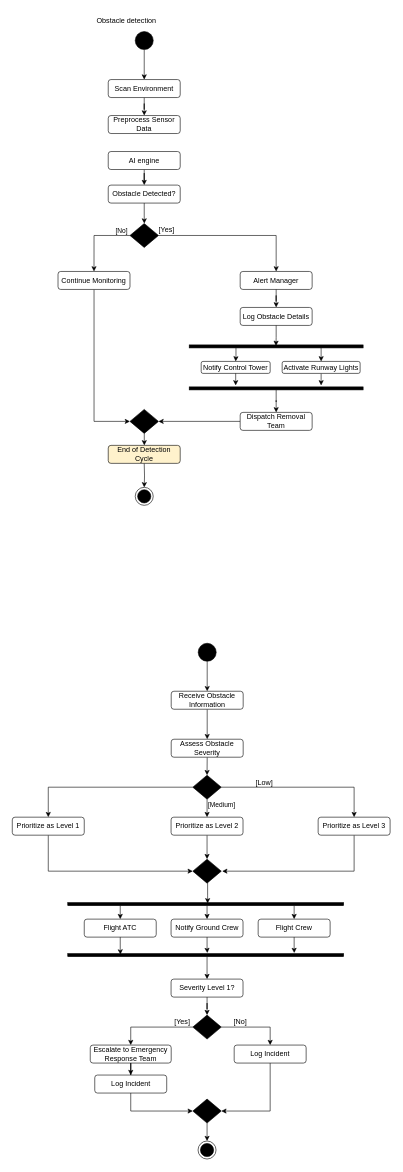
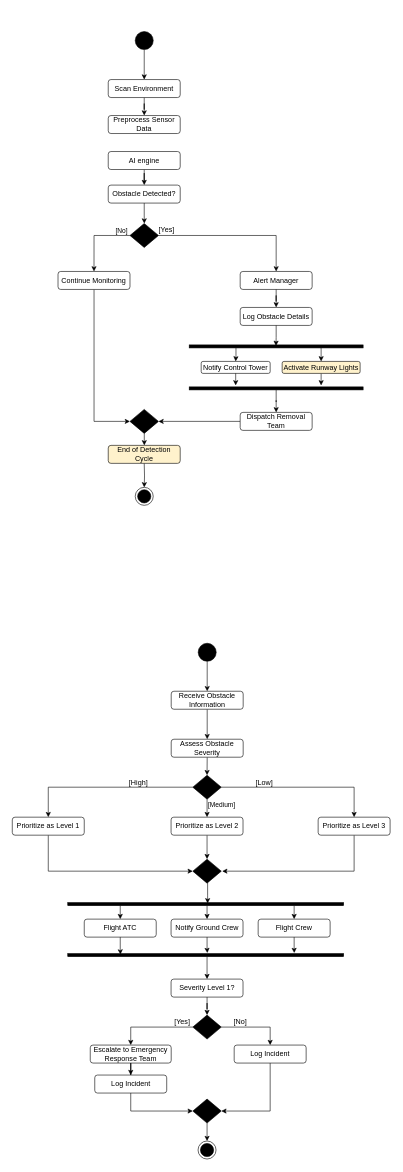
(126, 21) -> none
(321, 368) -> (321, 368)
none -> (138, 783)
